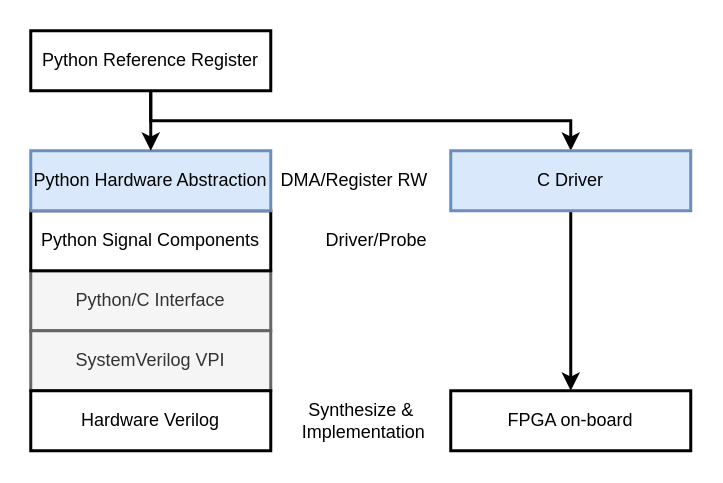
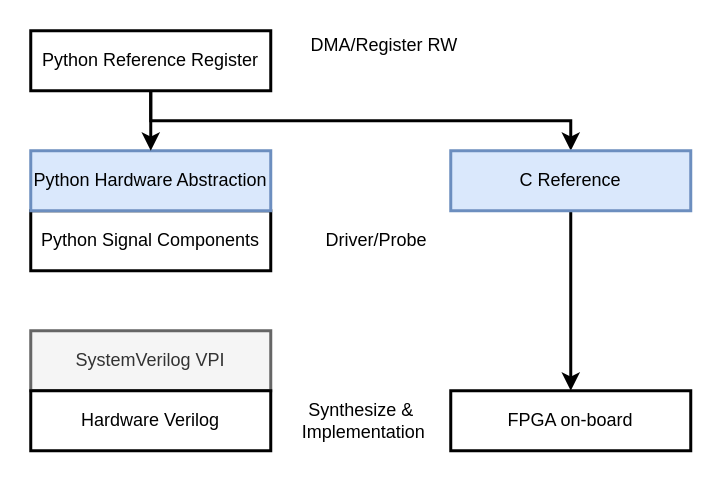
(361, 181) -> (391, 46)
(571, 181) -> (571, 181)
(151, 301) -> none
